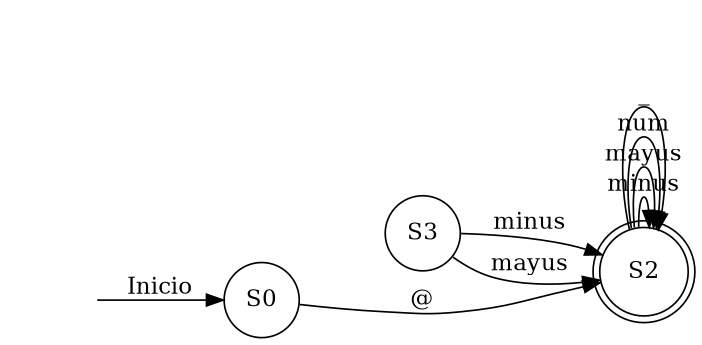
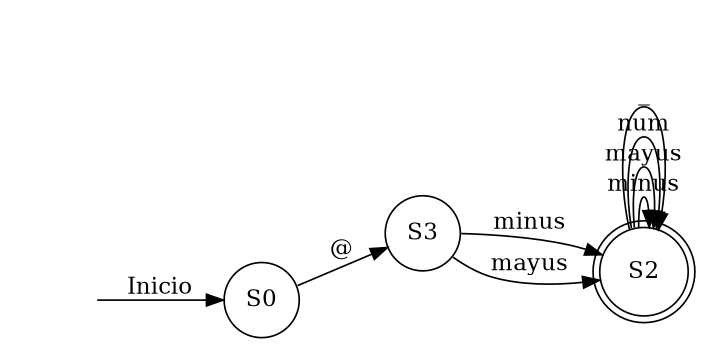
(443, 313) -> (335, 270)
